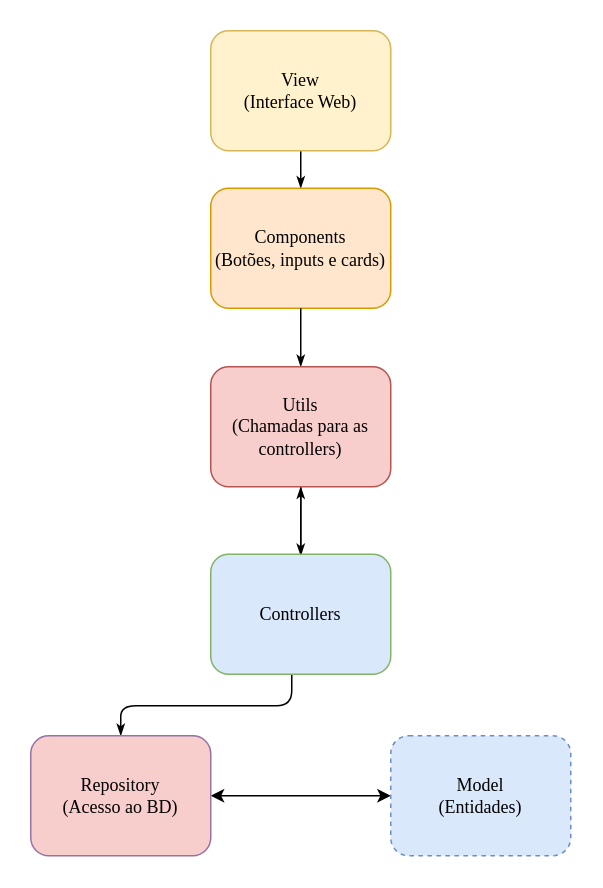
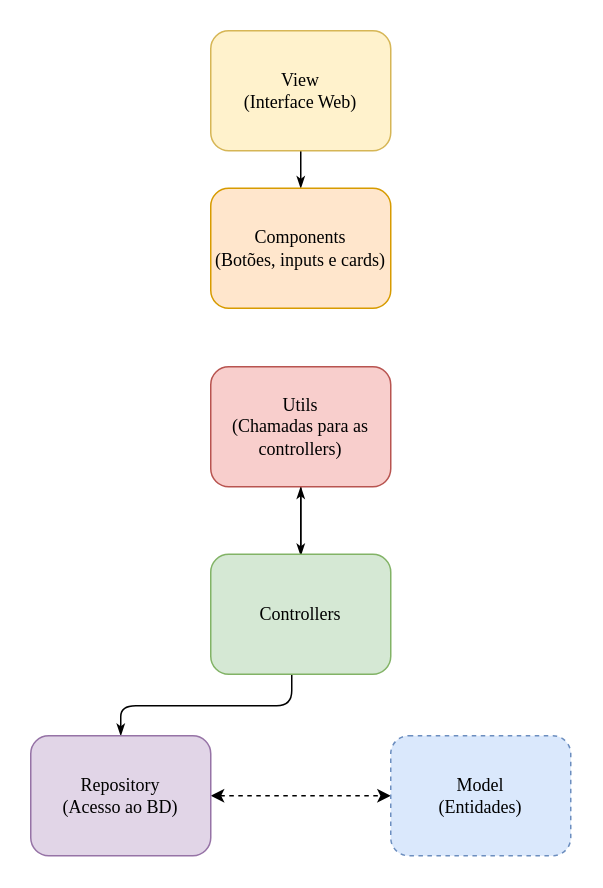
(301, 337) -> none
(301, 614) -> (301, 614)
(121, 796) -> (121, 796)
(302, 796) -> (302, 796)
